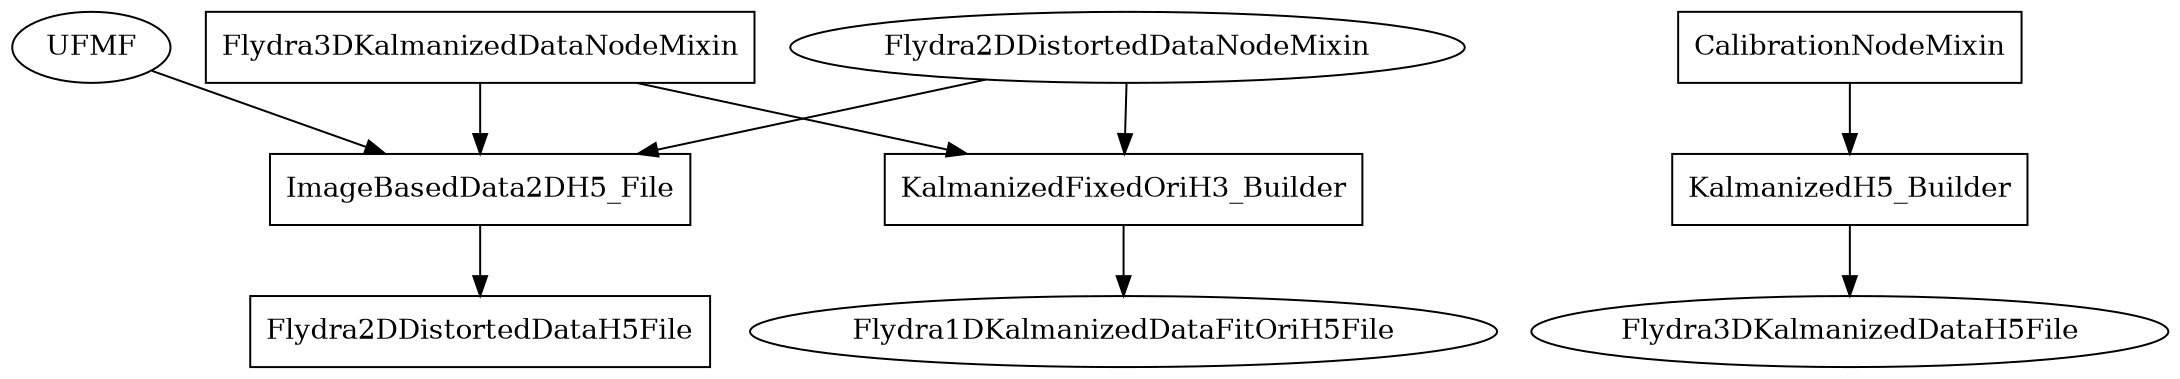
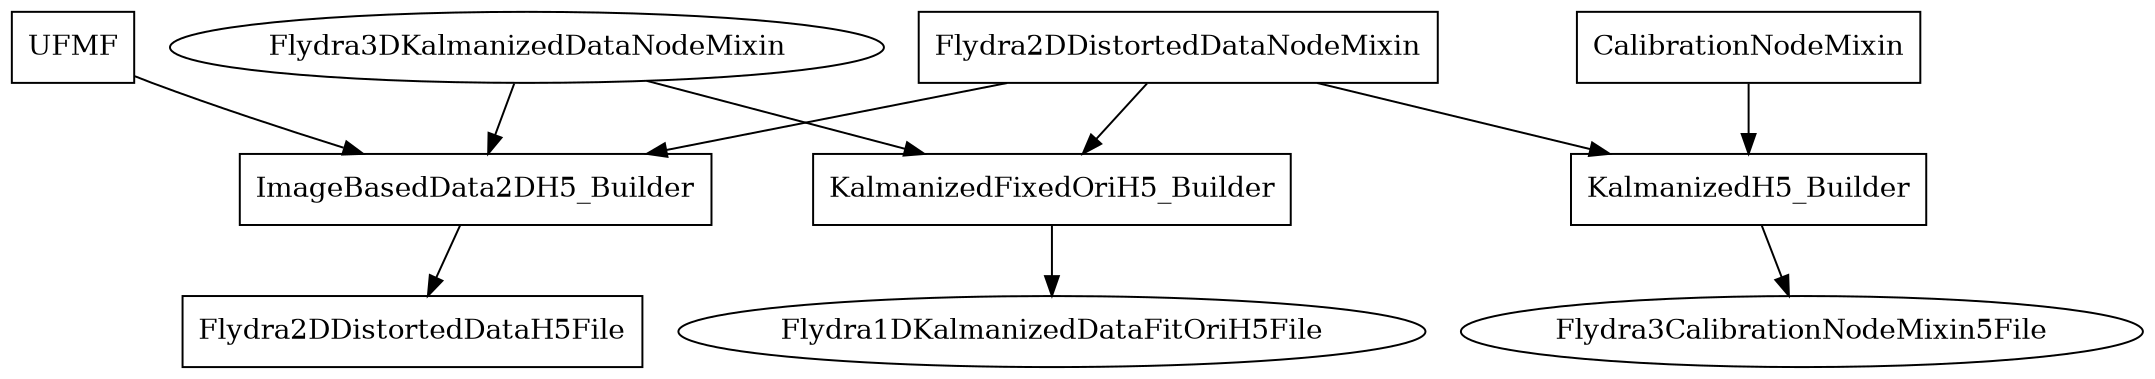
(91, 47) -> (73, 47)
(480, 47) -> (527, 47)
(1128, 47) -> (1178, 47)
none -> (1454, 116)
(480, 189) -> (476, 189)
(1124, 189) -> (1052, 189)
(1850, 332) -> (1802, 332)
